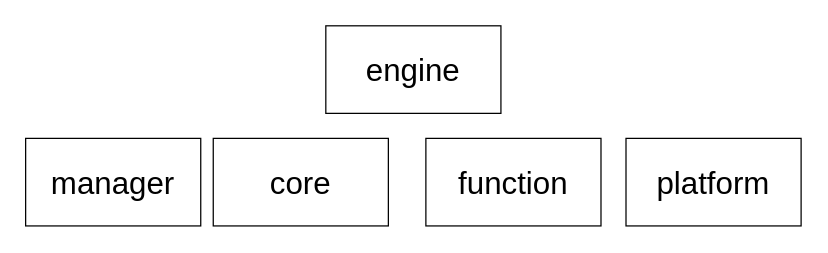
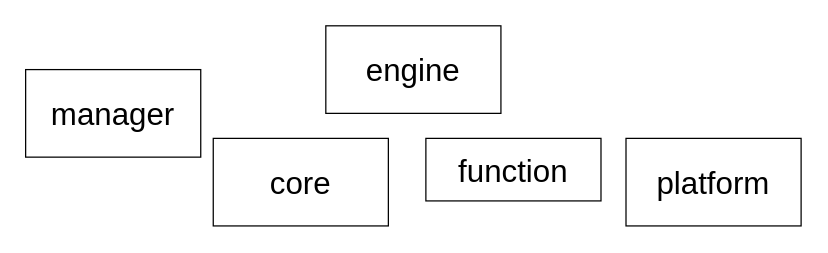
(113, 182) -> (113, 113)
(513, 182) -> (513, 169)
